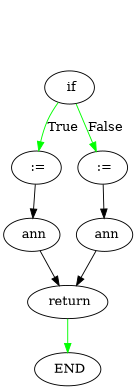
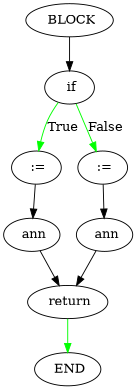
none -> (70, 20)
